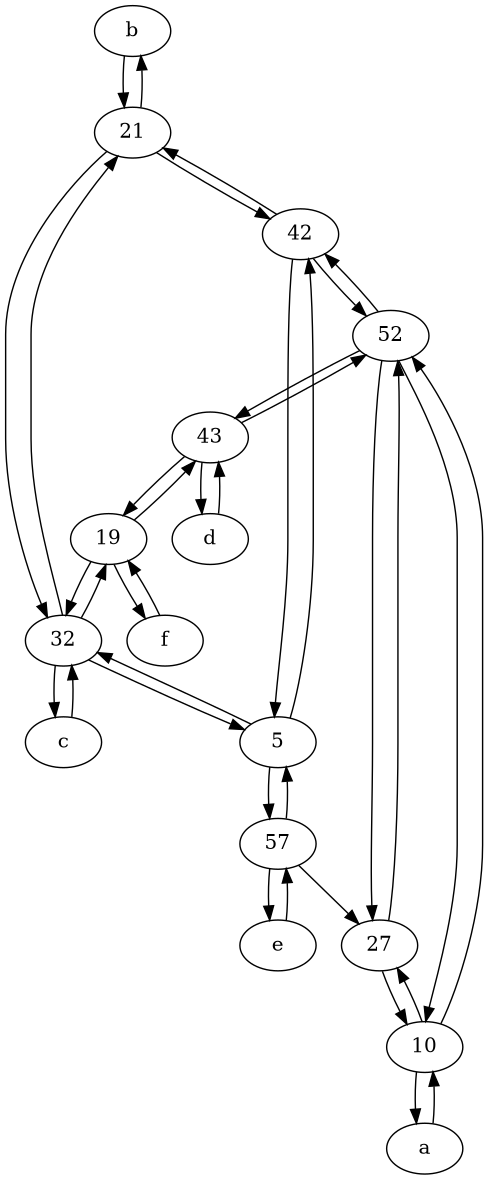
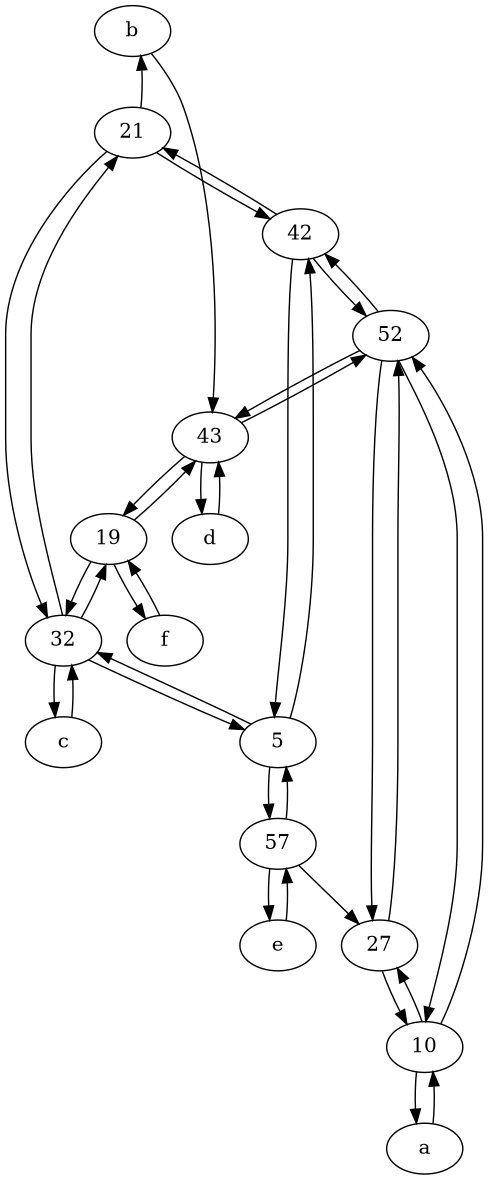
(123, 75) -> (208, 220)
